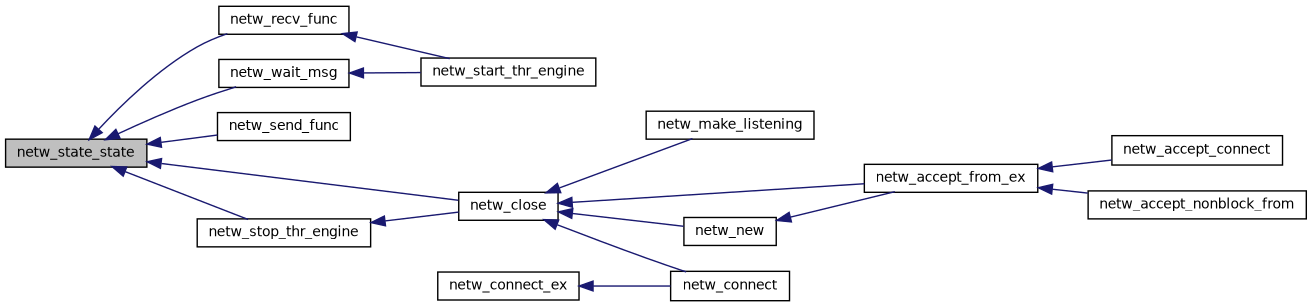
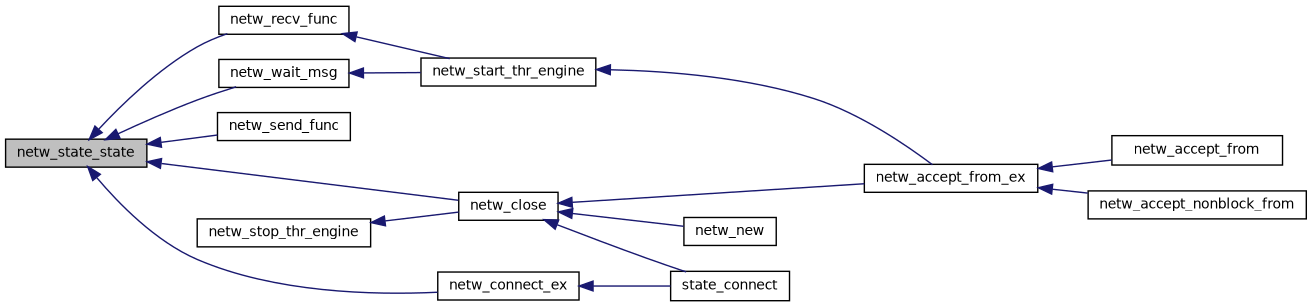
(730, 125) -> none
(1197, 150) -> (1197, 150)
(187, 196) -> (251, 277)
(843, 204) -> (780, 89)
(730, 286) -> (730, 286)
